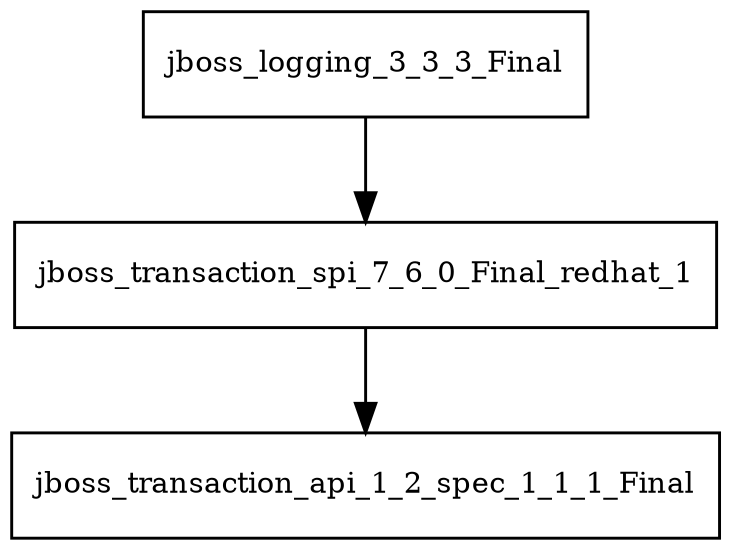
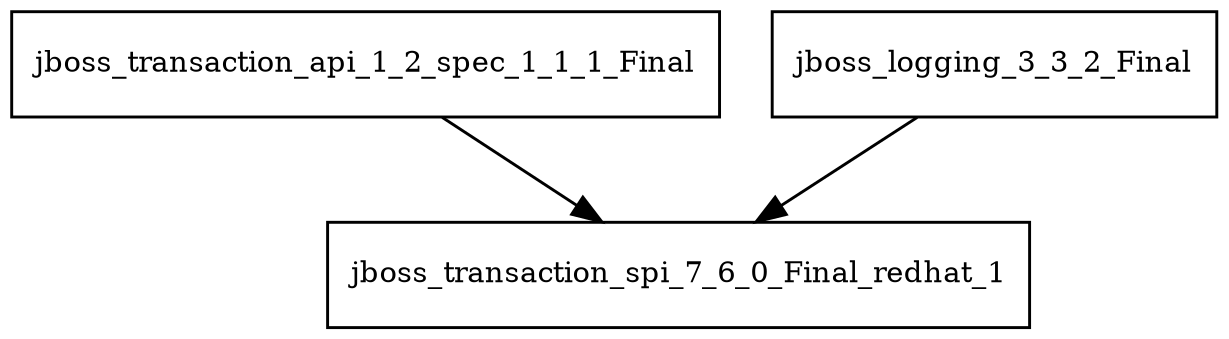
(366, 64) -> (994, 64)
(366, 366) -> (510, 161)
